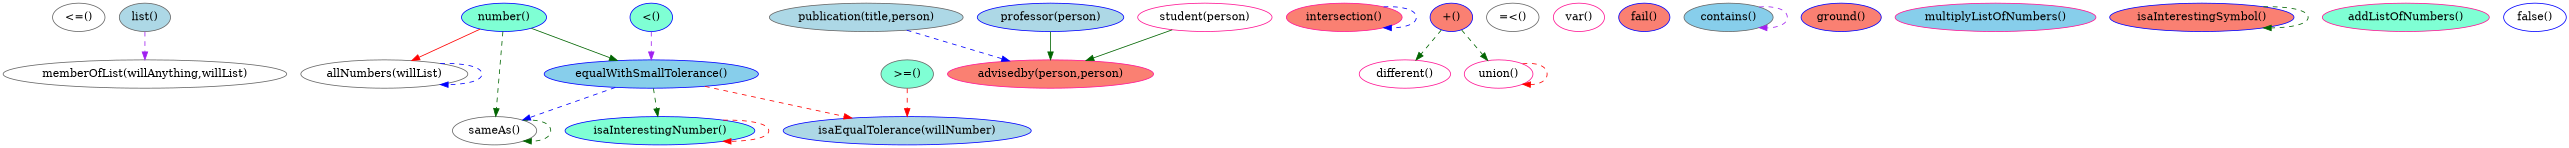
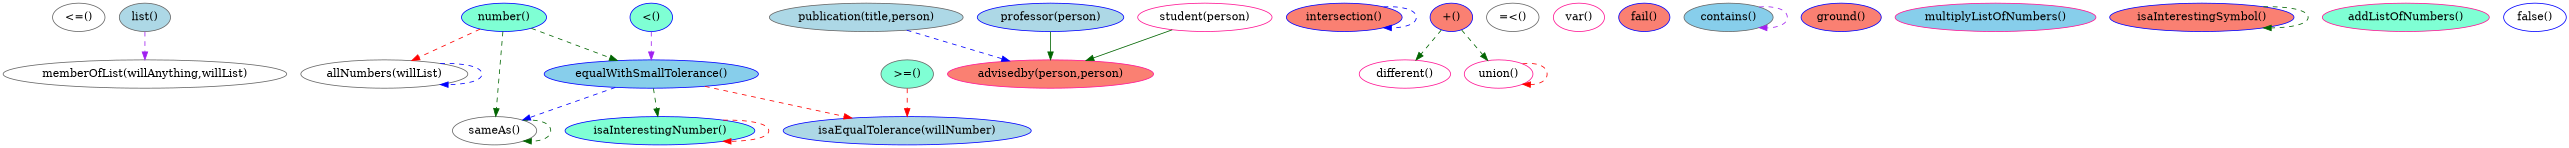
(1344, 17) -> (1344, 17)
(450, 43) -> (450, 43)
(571, 43) -> (571, 43)
